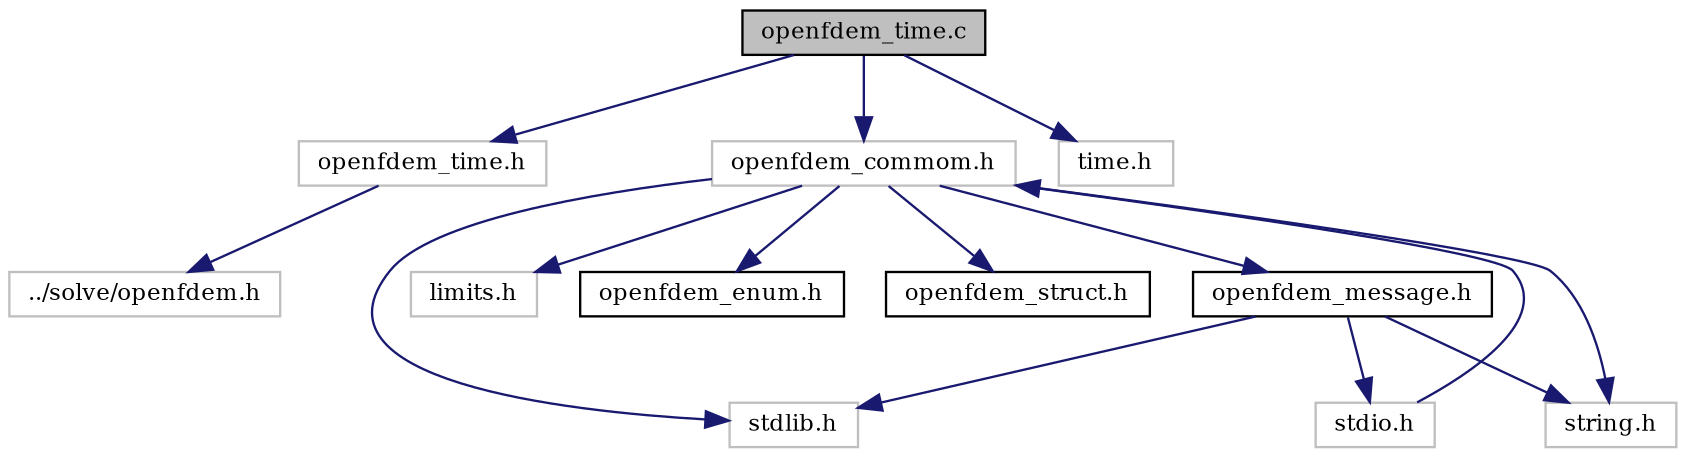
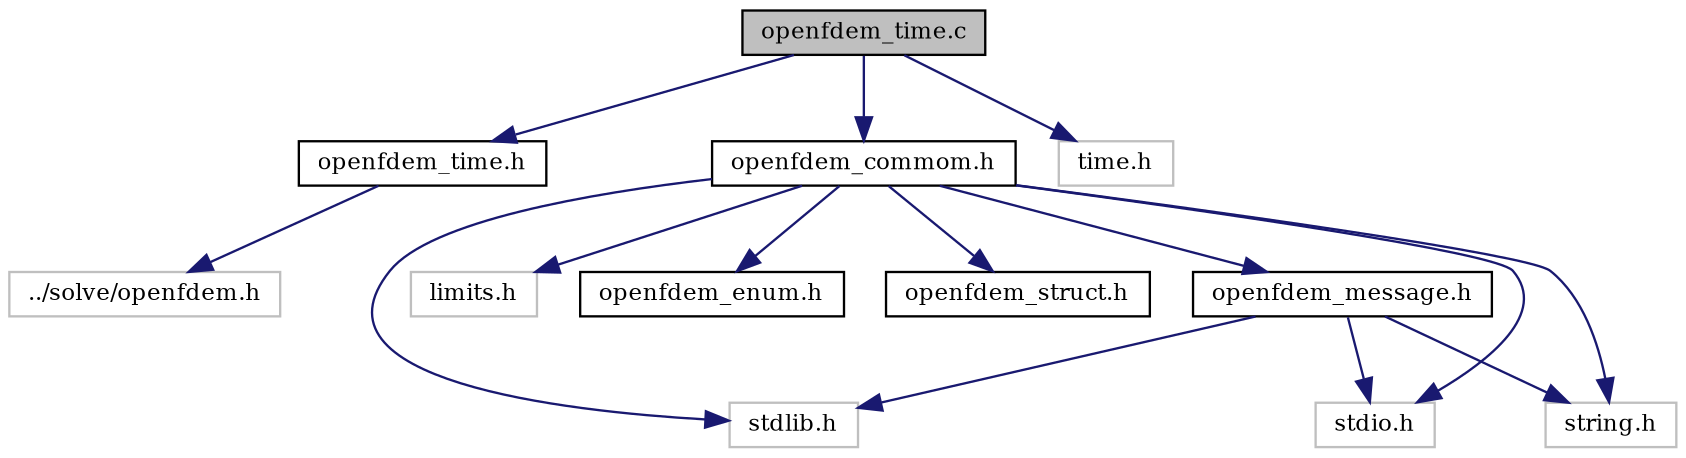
(423, 163) -> (423, 163)
(864, 163) -> (864, 163)
(1521, 287) -> (1346, 233)
